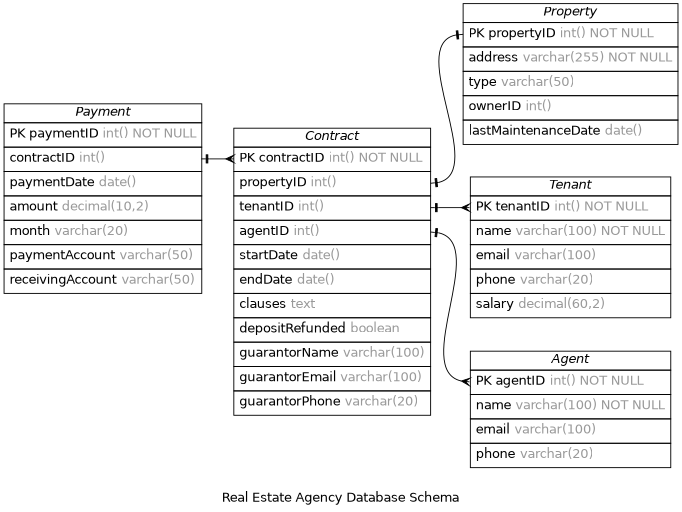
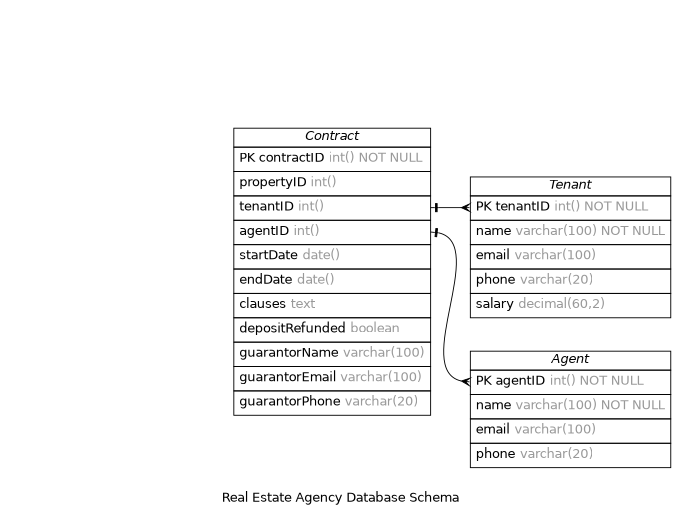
(571, 74) -> none
(102, 199) -> none
